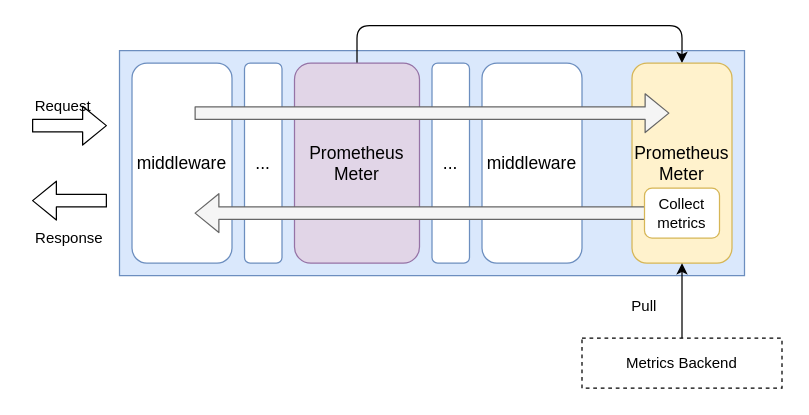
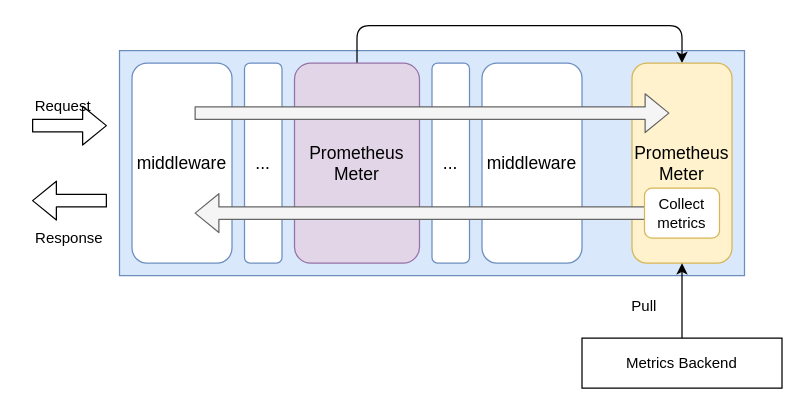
(682, 363) -> (682, 363)
